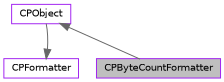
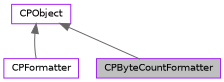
(48, 36) -> (35, 46)
